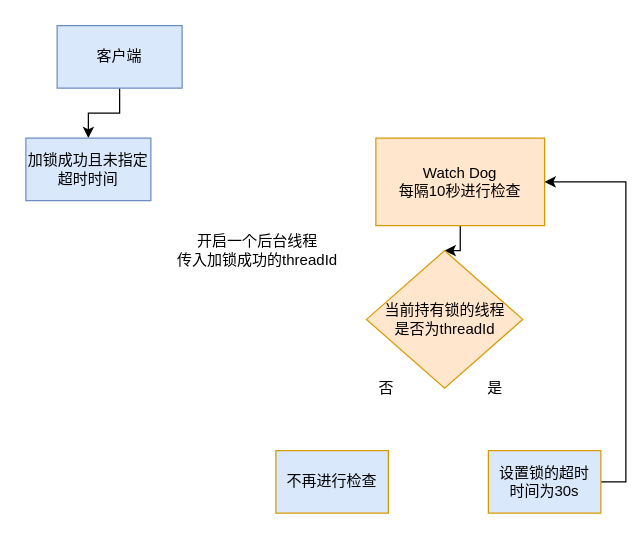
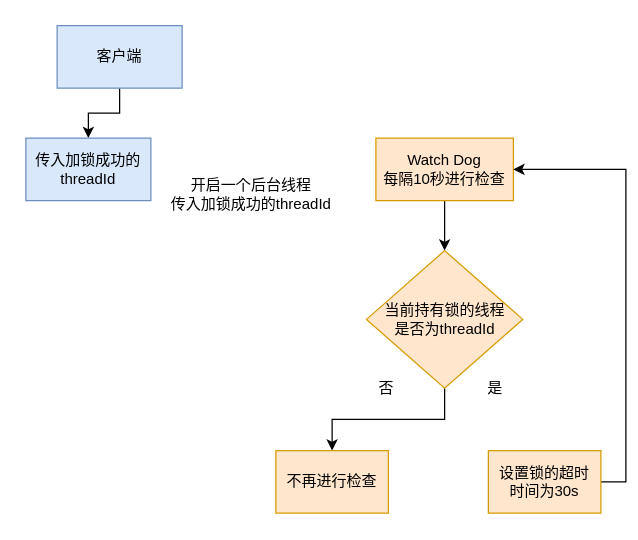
(88, 169) -> (88, 169)
(460, 182) -> (444, 169)
(257, 251) -> (251, 194)
none -> (392, 419)
(332, 482) -> (332, 482)
(544, 482) -> (544, 482)
